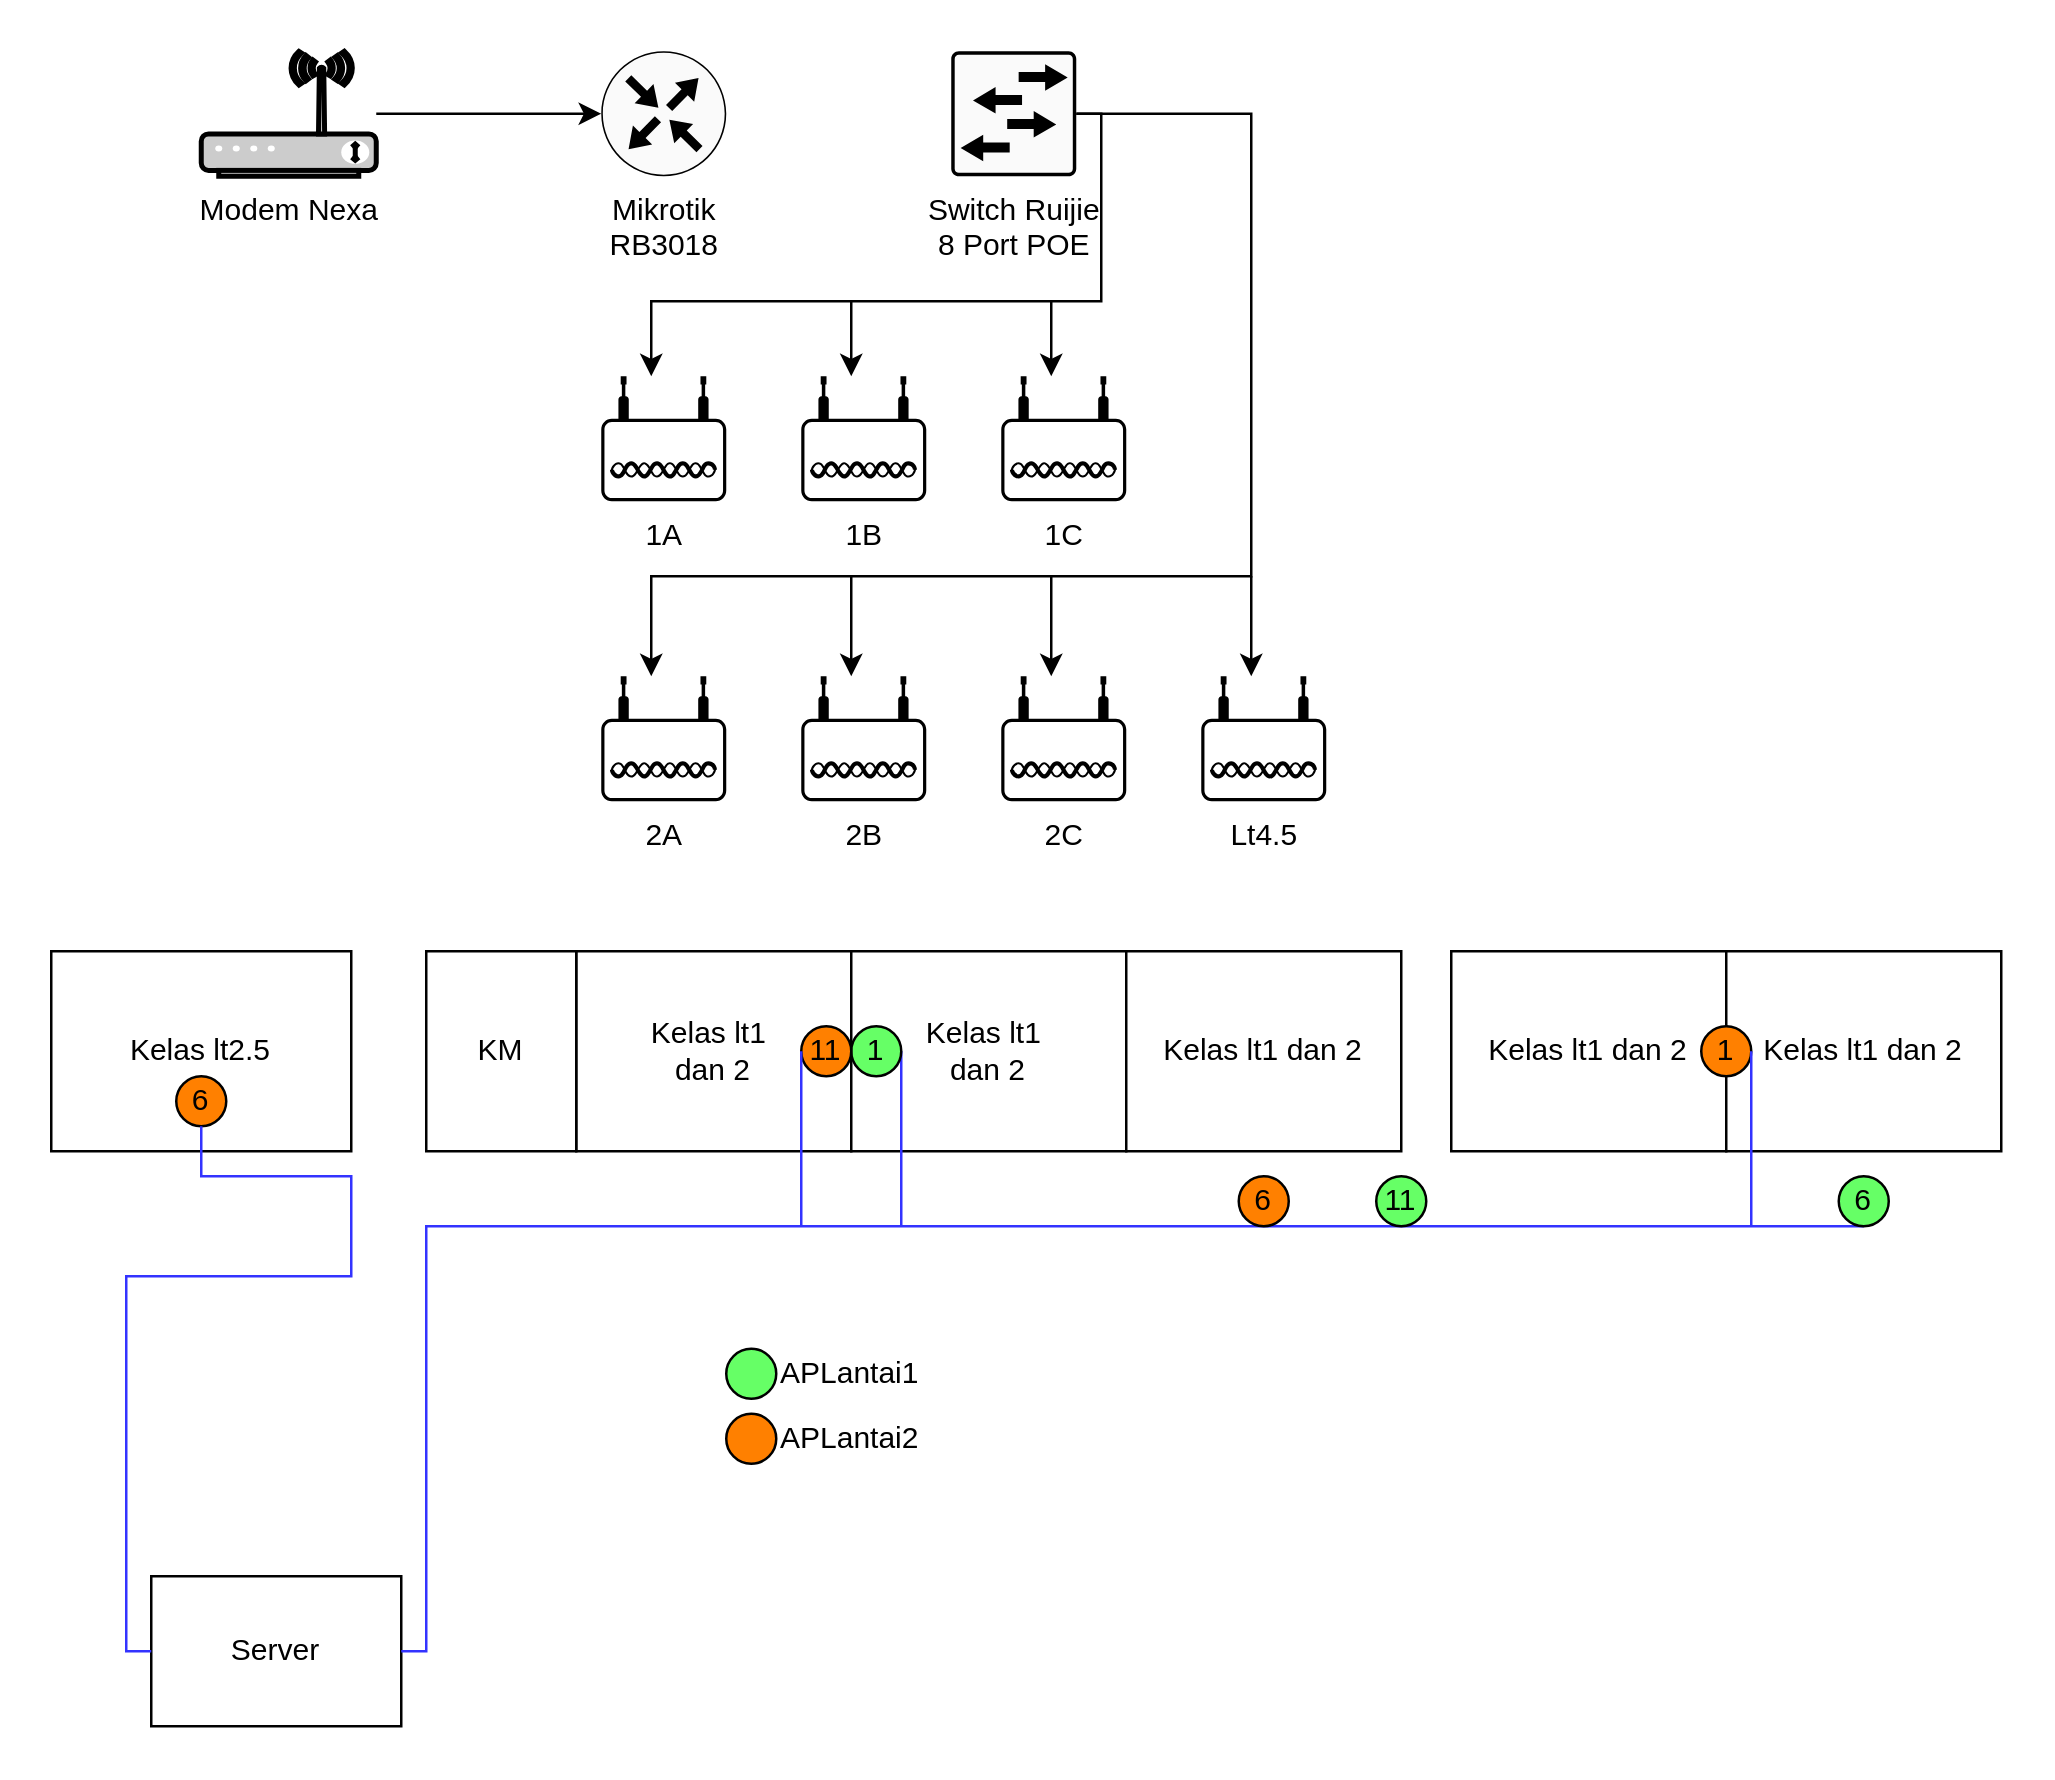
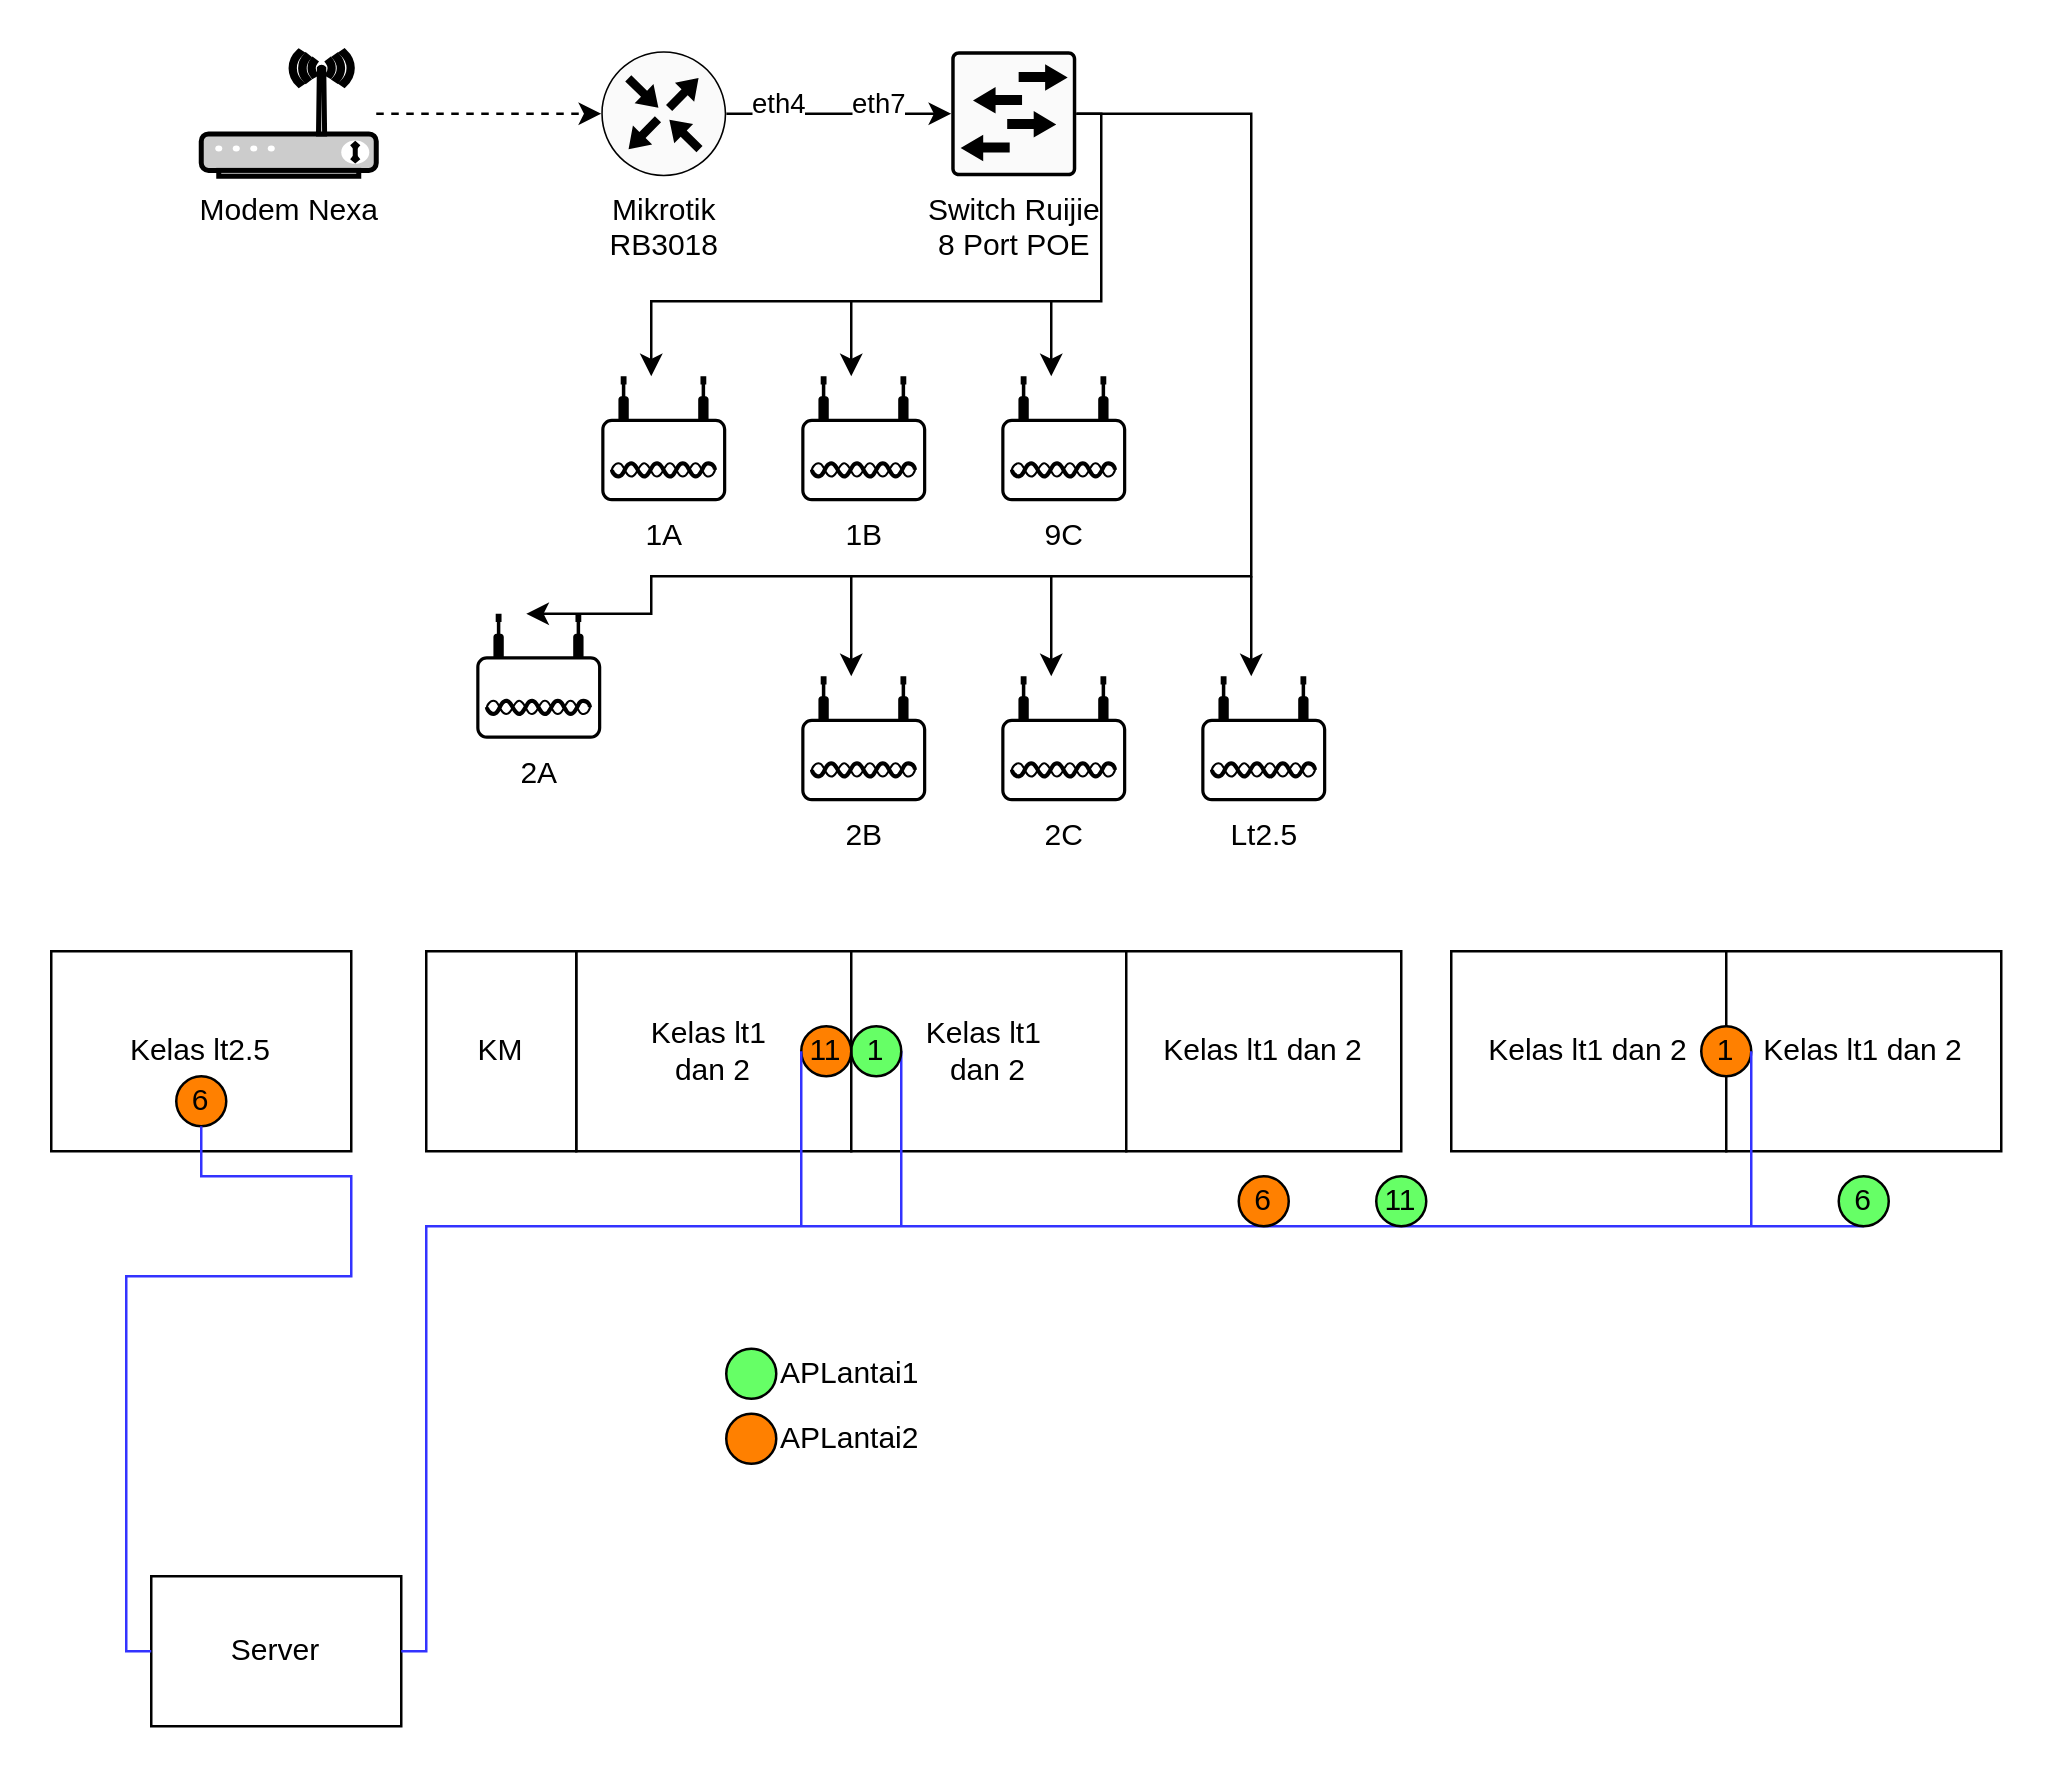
(482, 114) -> (482, 114)
none -> (864, 114)
(1065, 537) -> (1065, 537)
(664, 739) -> (539, 676)
(1265, 837) -> (1265, 837)
